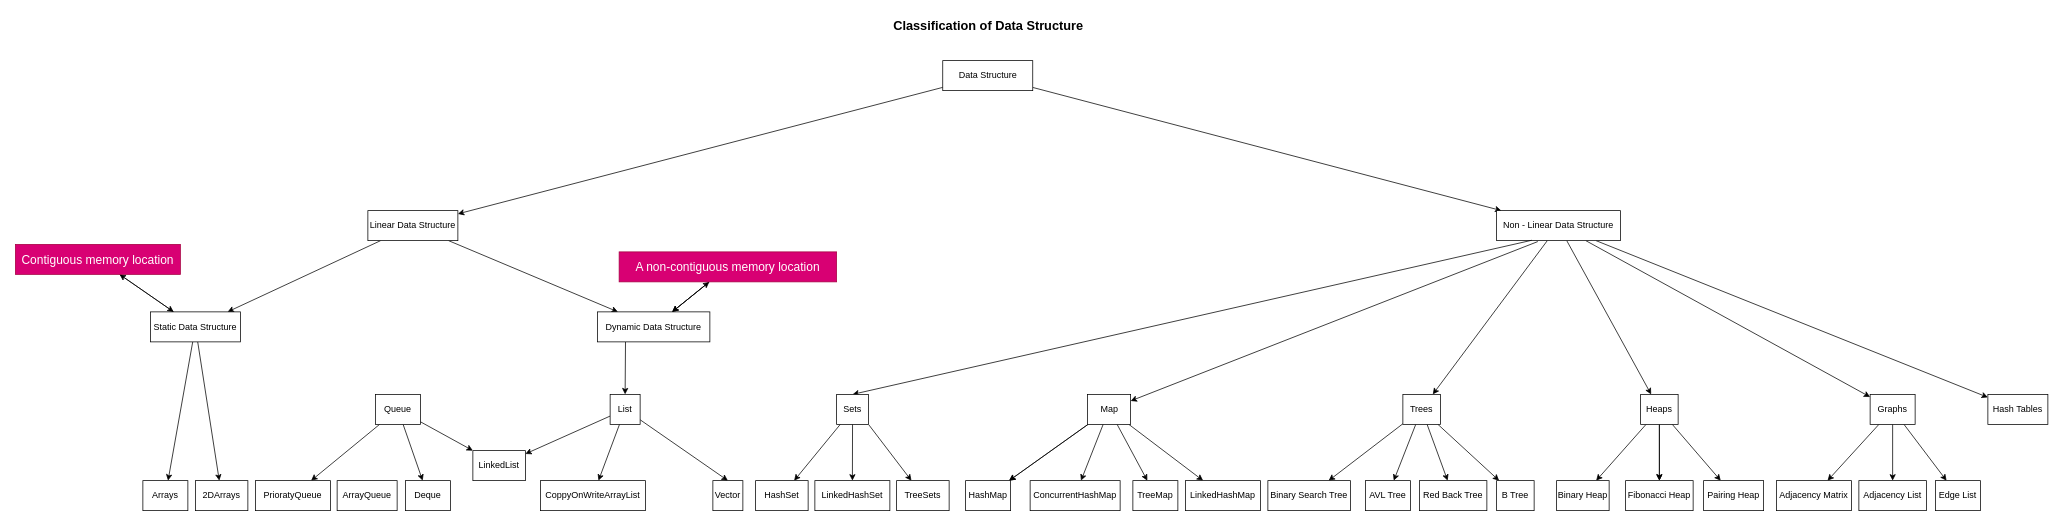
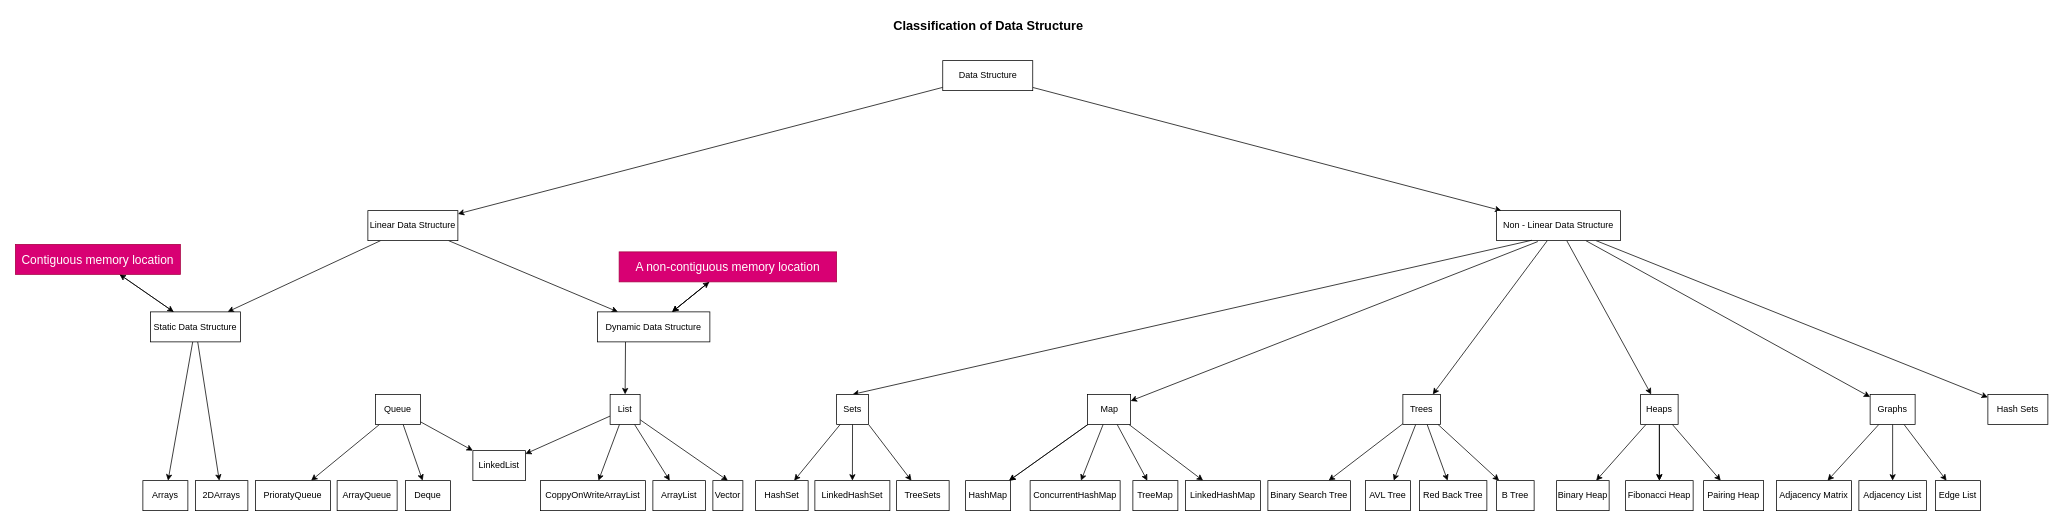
(2018, 409) -> (2018, 409)
none -> (651, 450)
none -> (679, 495)
